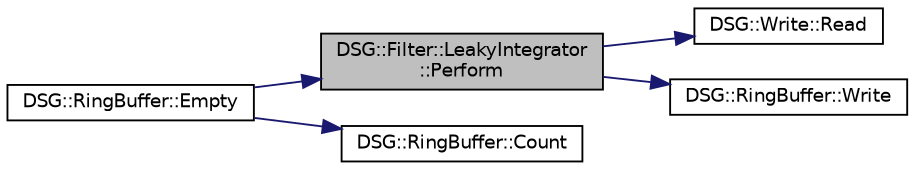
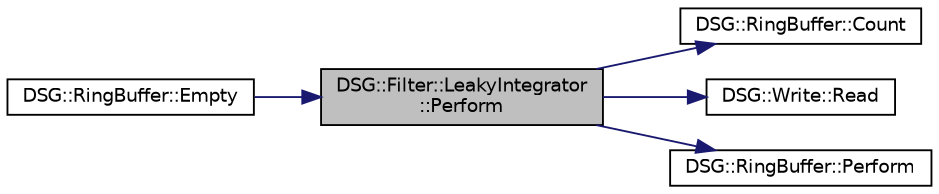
(789, 97) -> (801, 168)
(289, 122) -> (646, 58)
